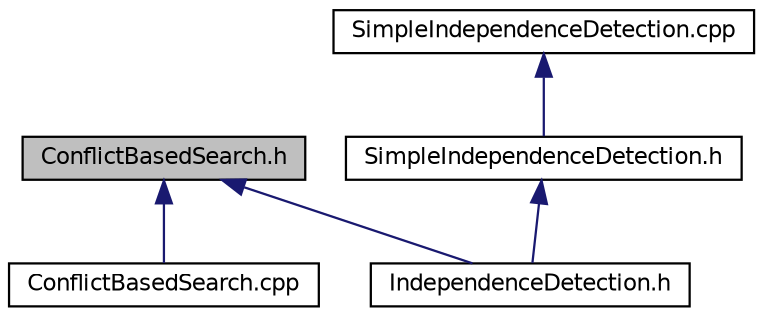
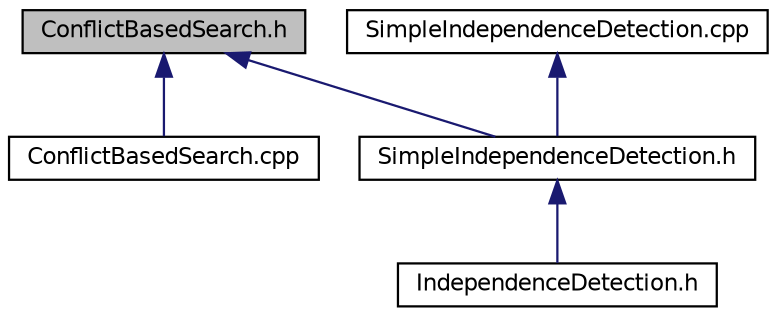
(358, 225) -> (372, 98)
